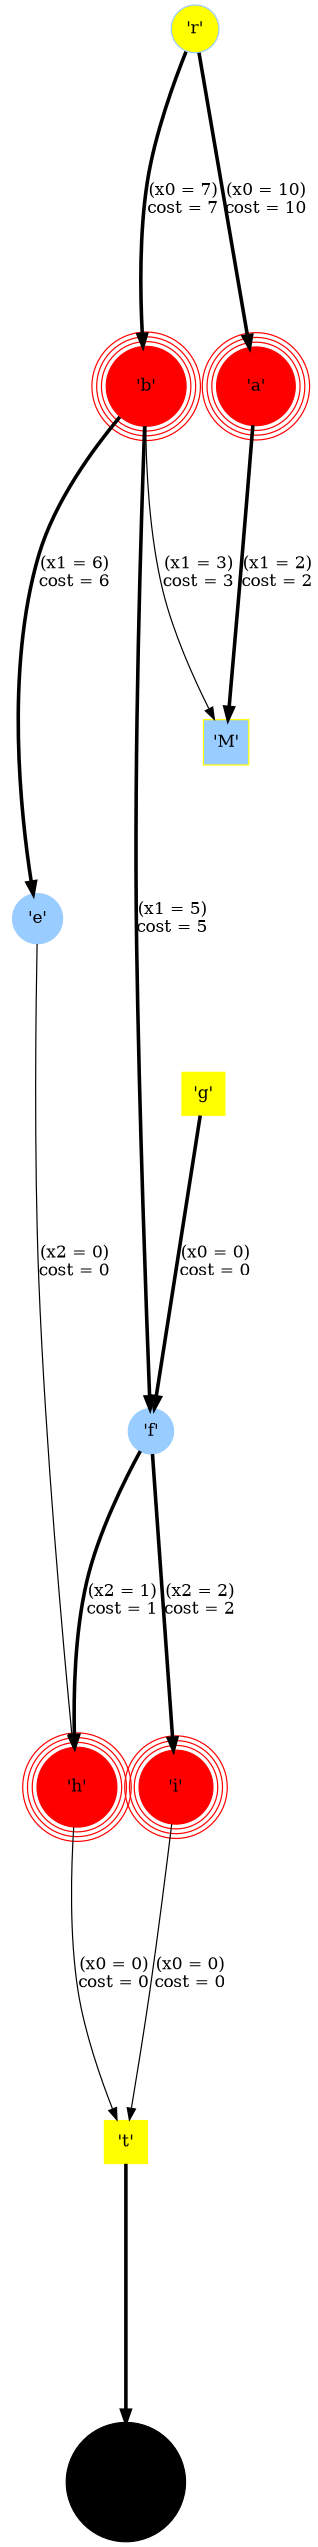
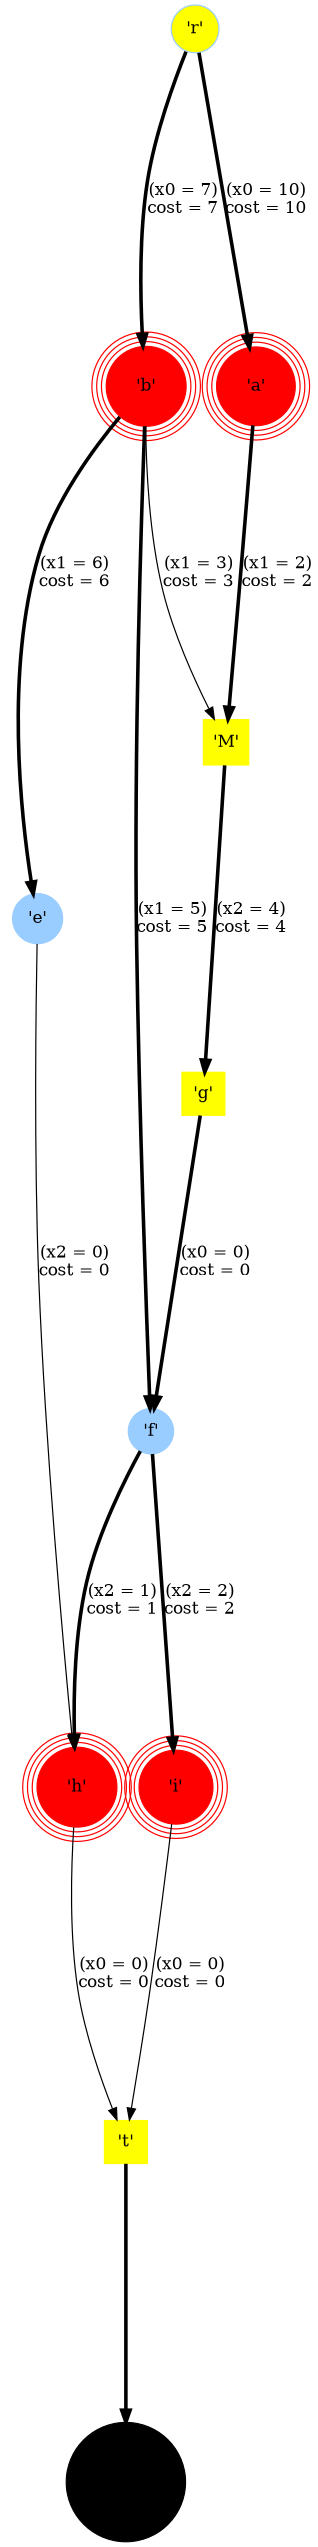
(226, 742) -> (226, 742)
none -> (215, 913)
